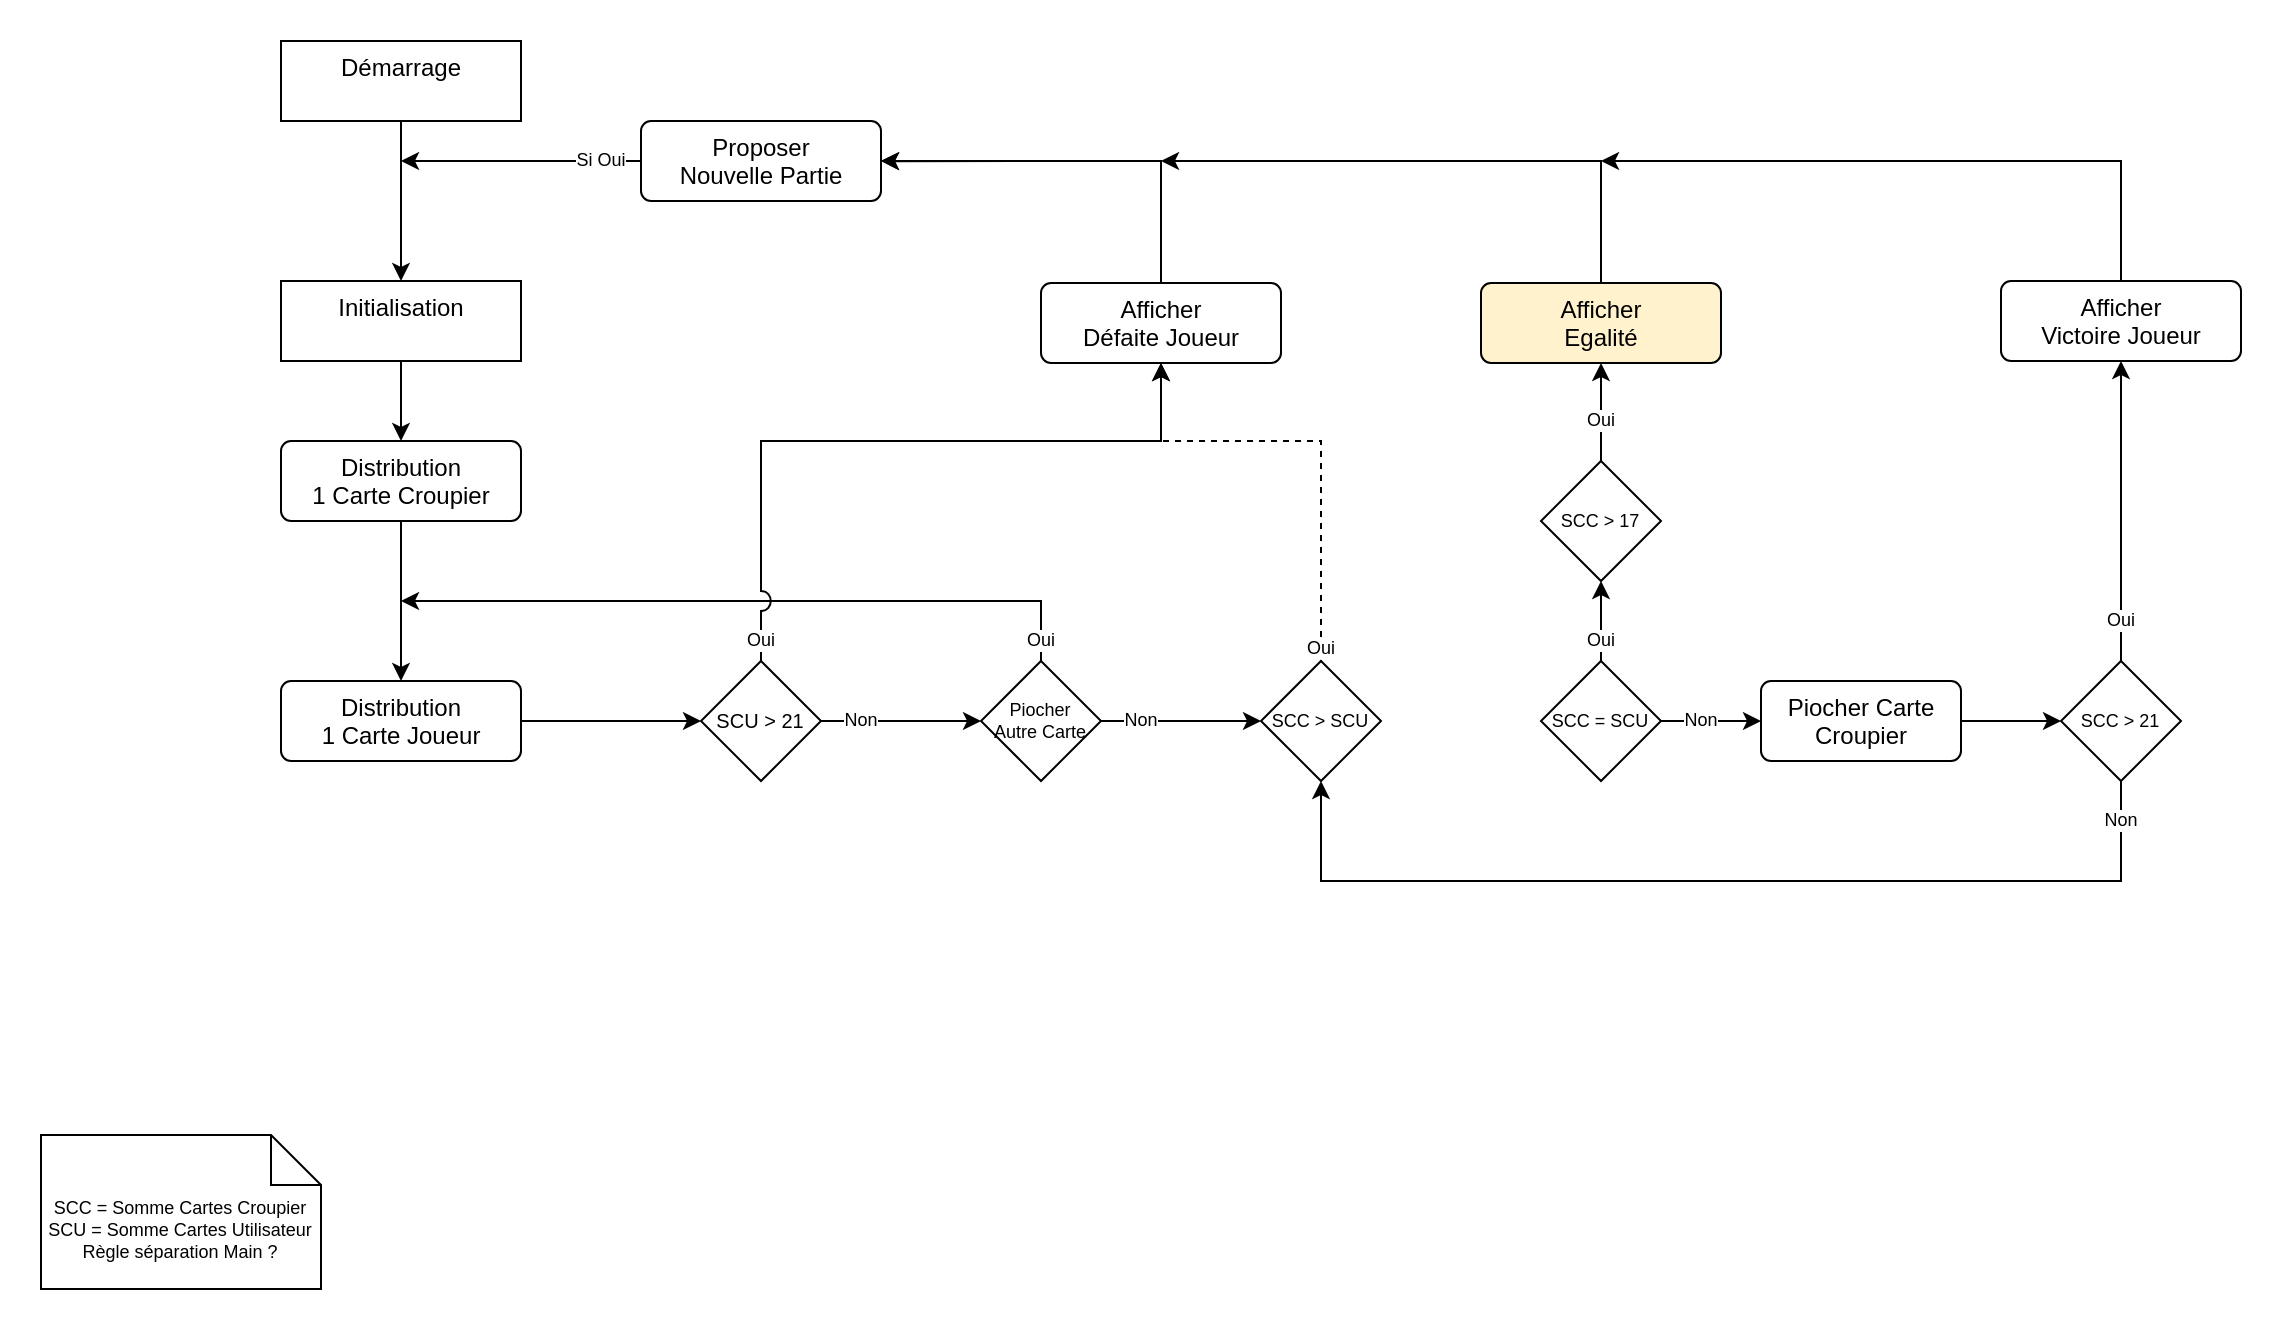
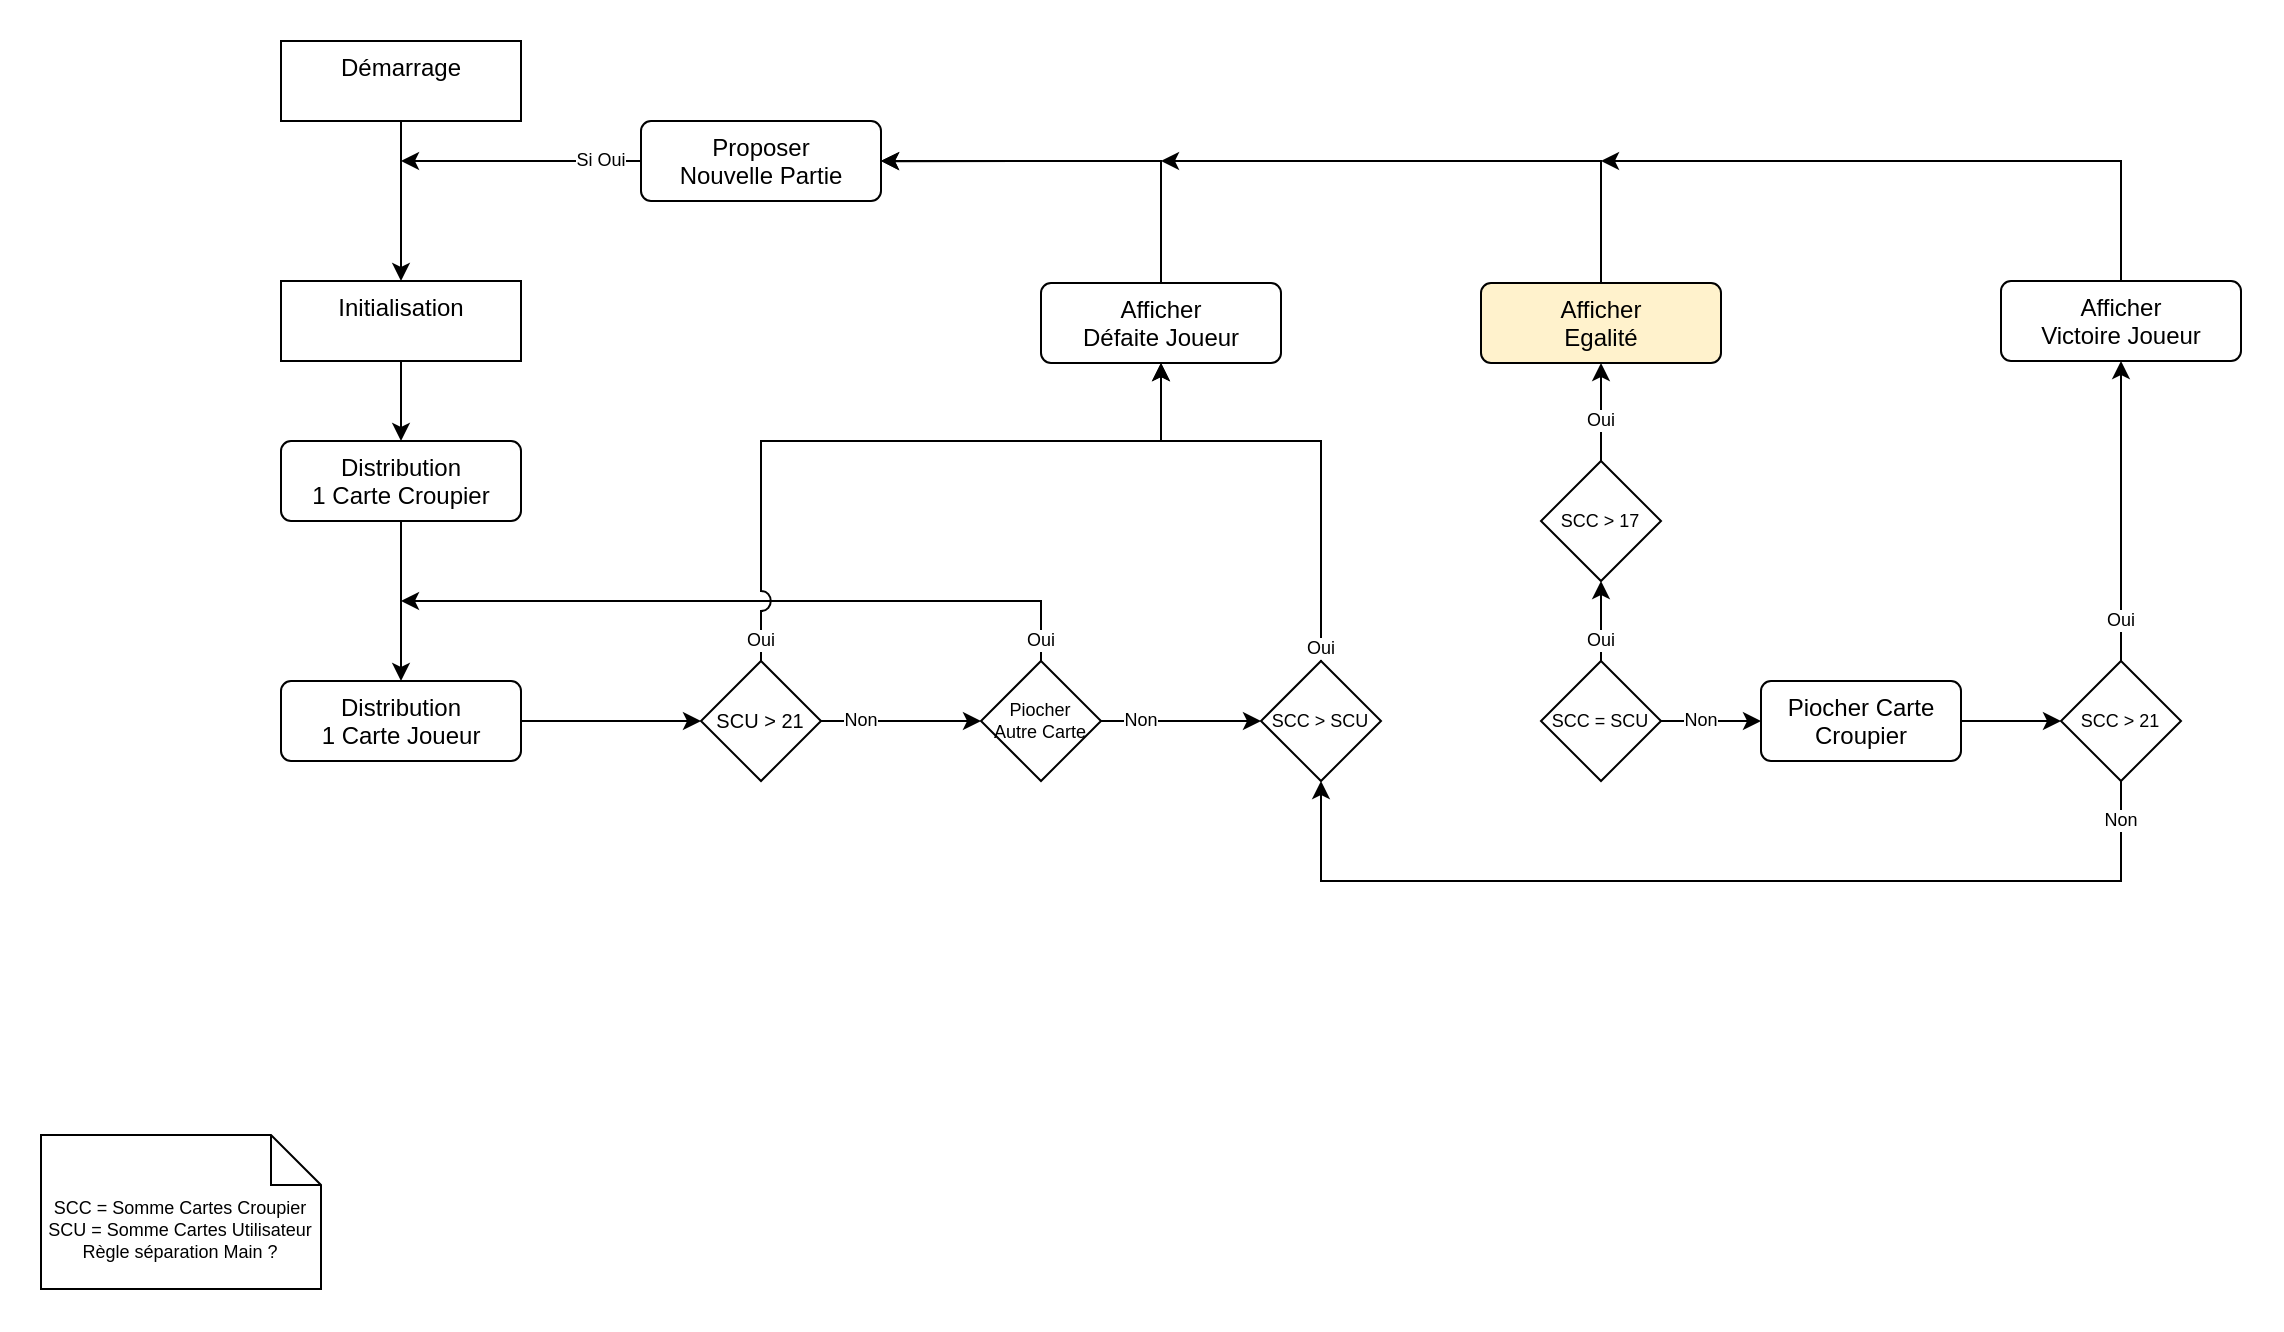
(1321, 462) -> (1321, 462)
